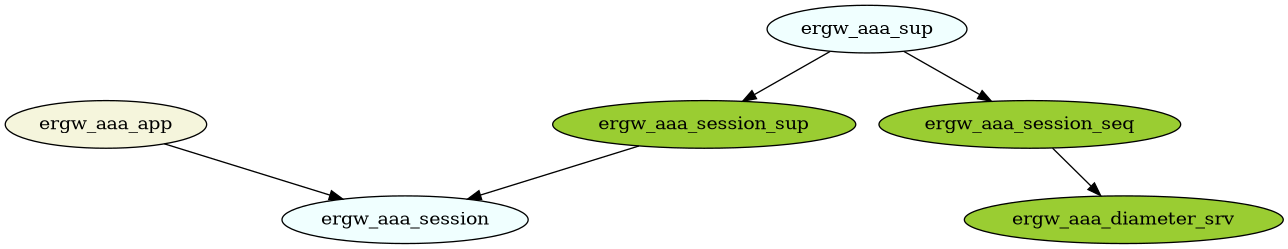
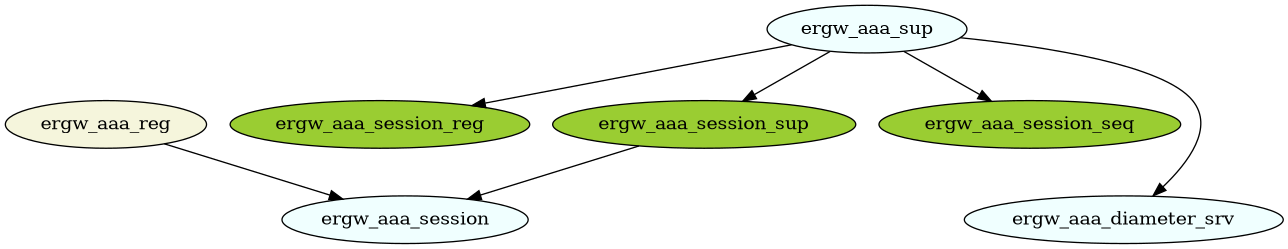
(106, 124) -> (106, 124)
none -> (380, 124)
(1072, 167) -> (1130, 68)
(1124, 220) -> (1124, 220)
